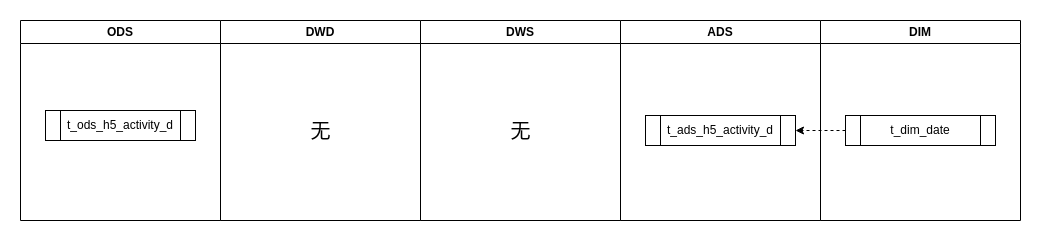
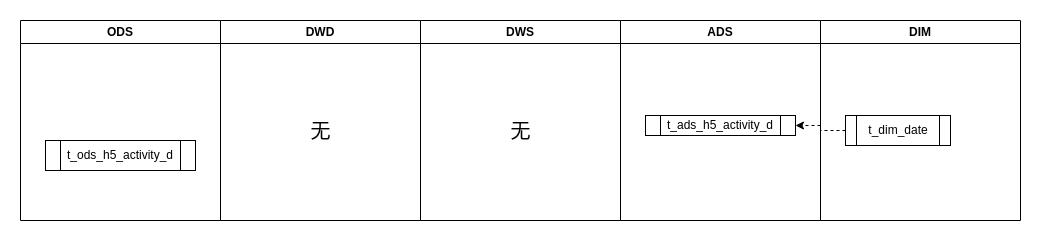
(121, 126) -> (121, 156)
(721, 131) -> (721, 126)
(921, 131) -> (898, 131)
